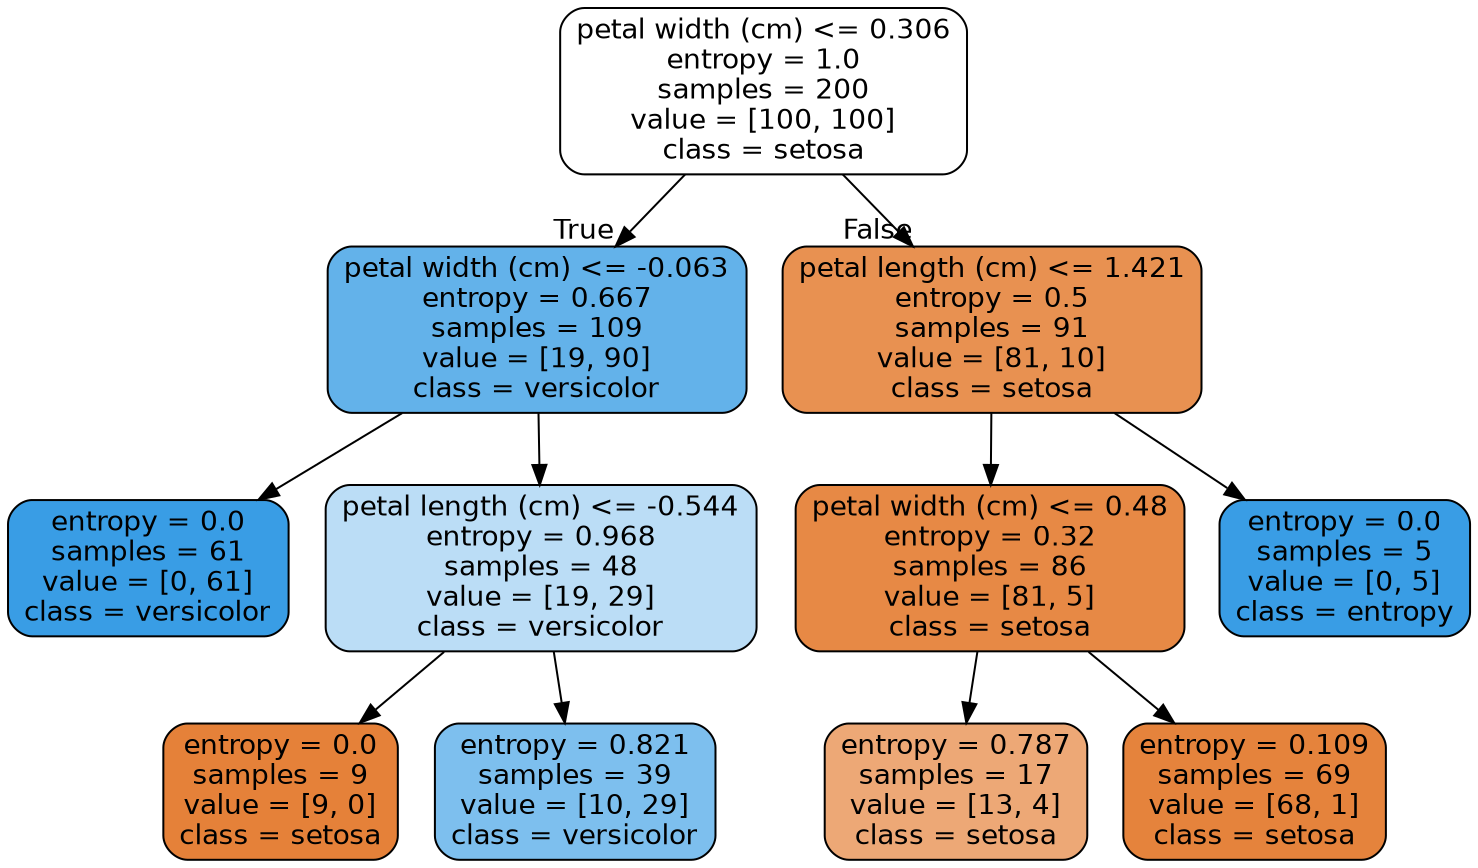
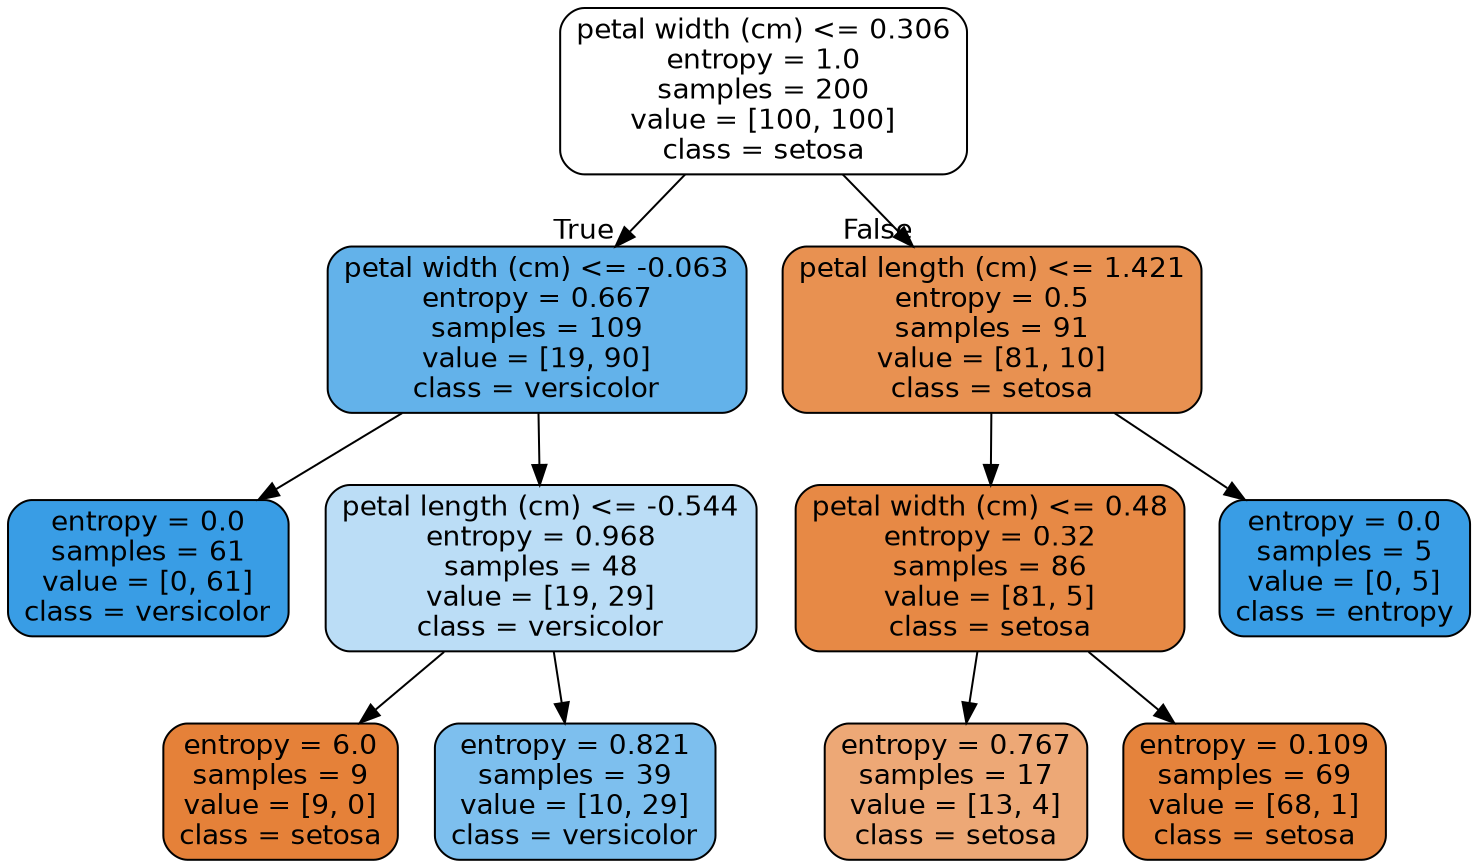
(281, 792) -> (281, 792)
(956, 792) -> (956, 792)
